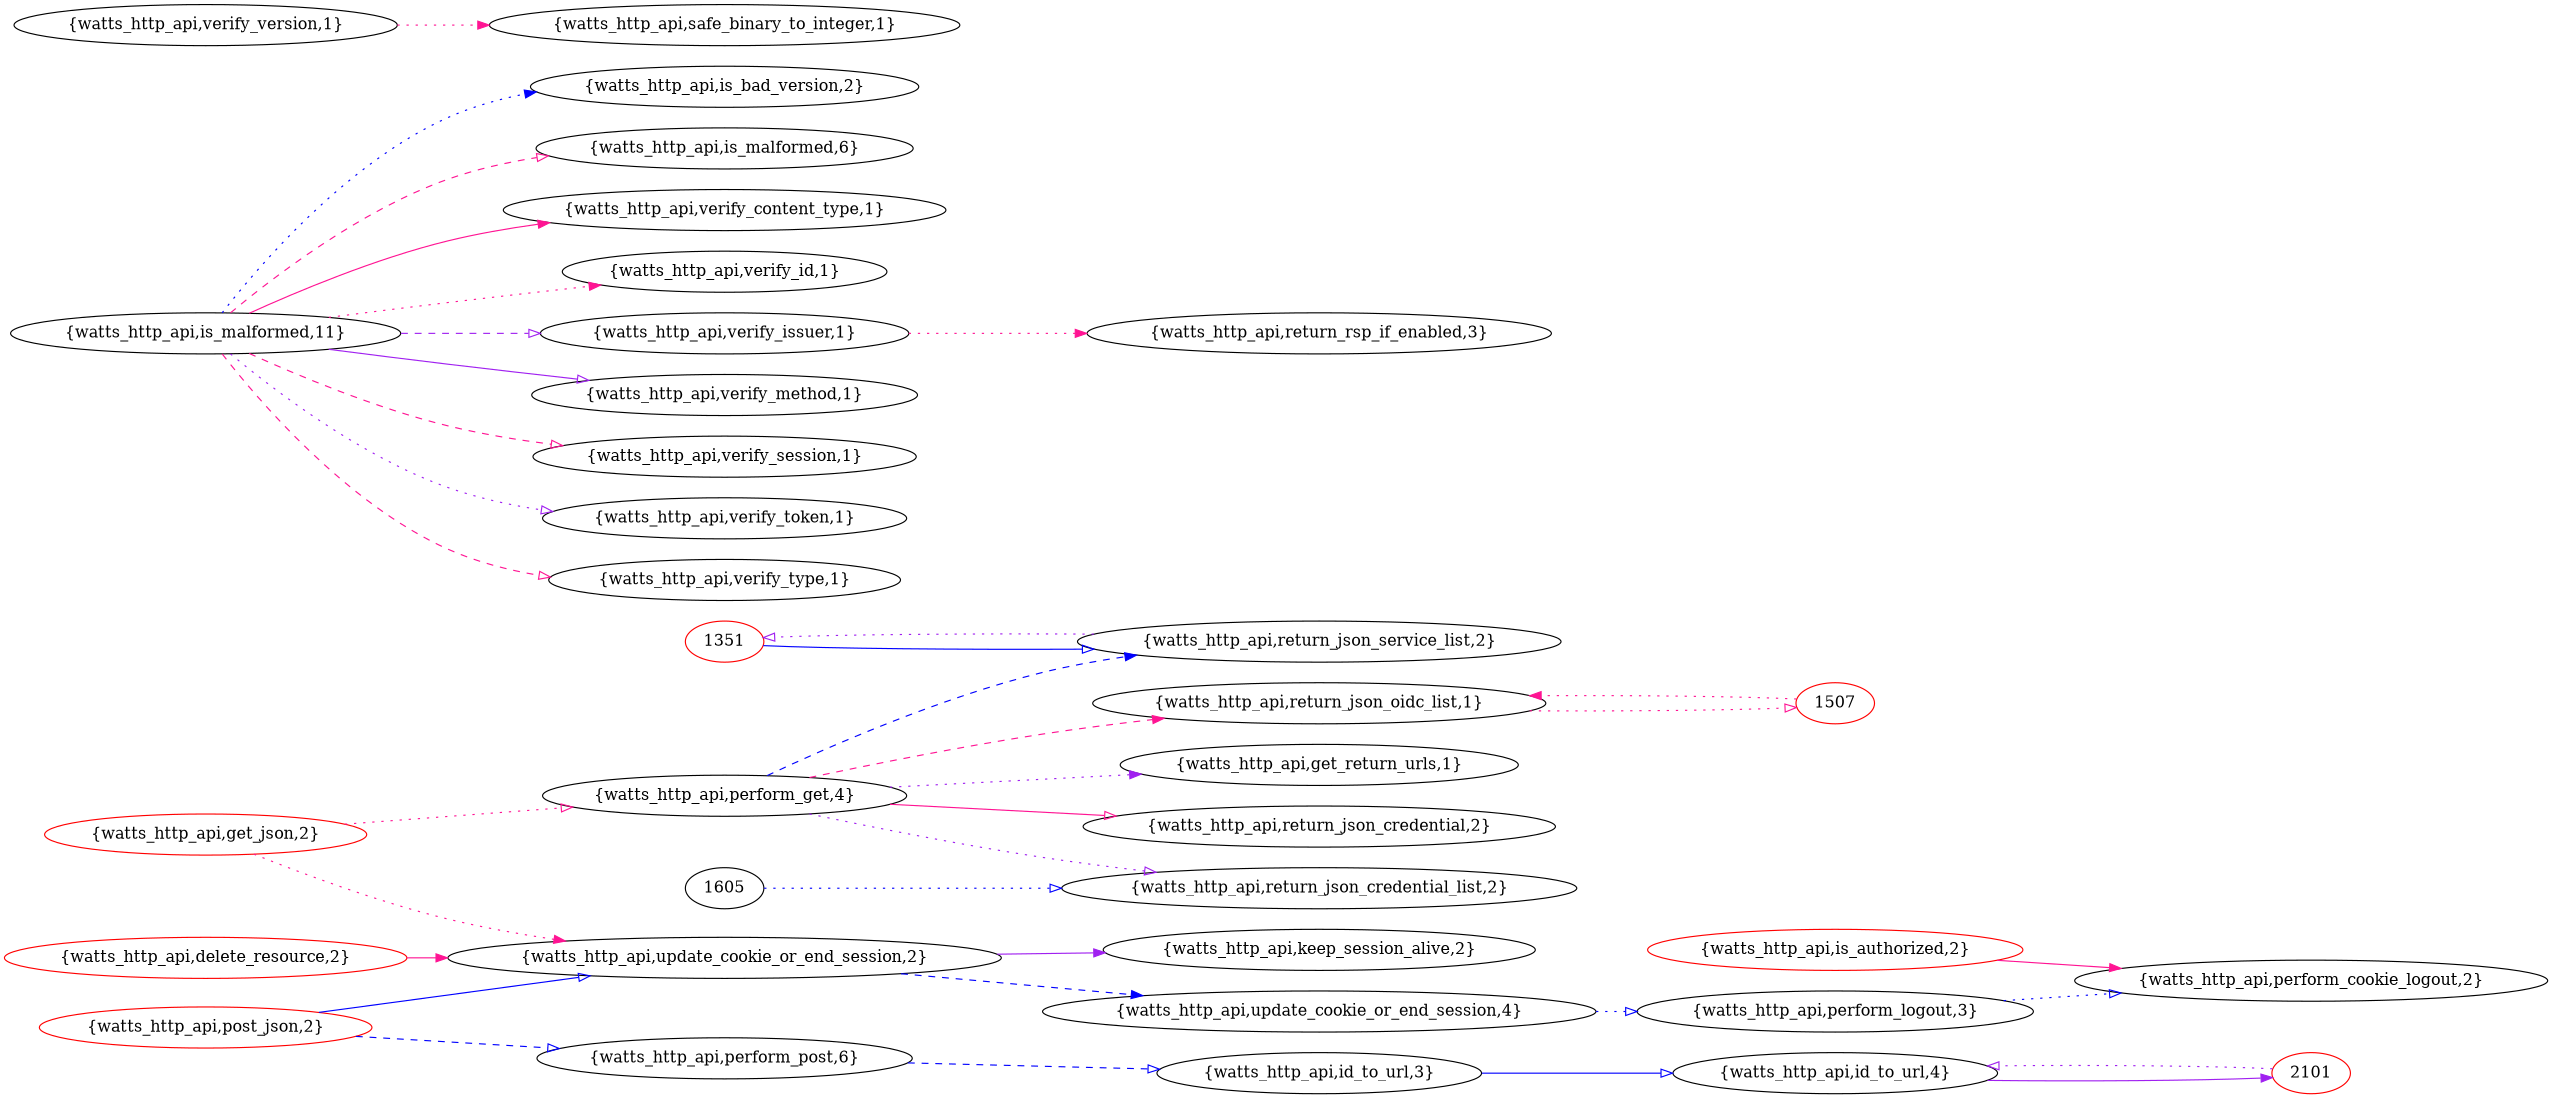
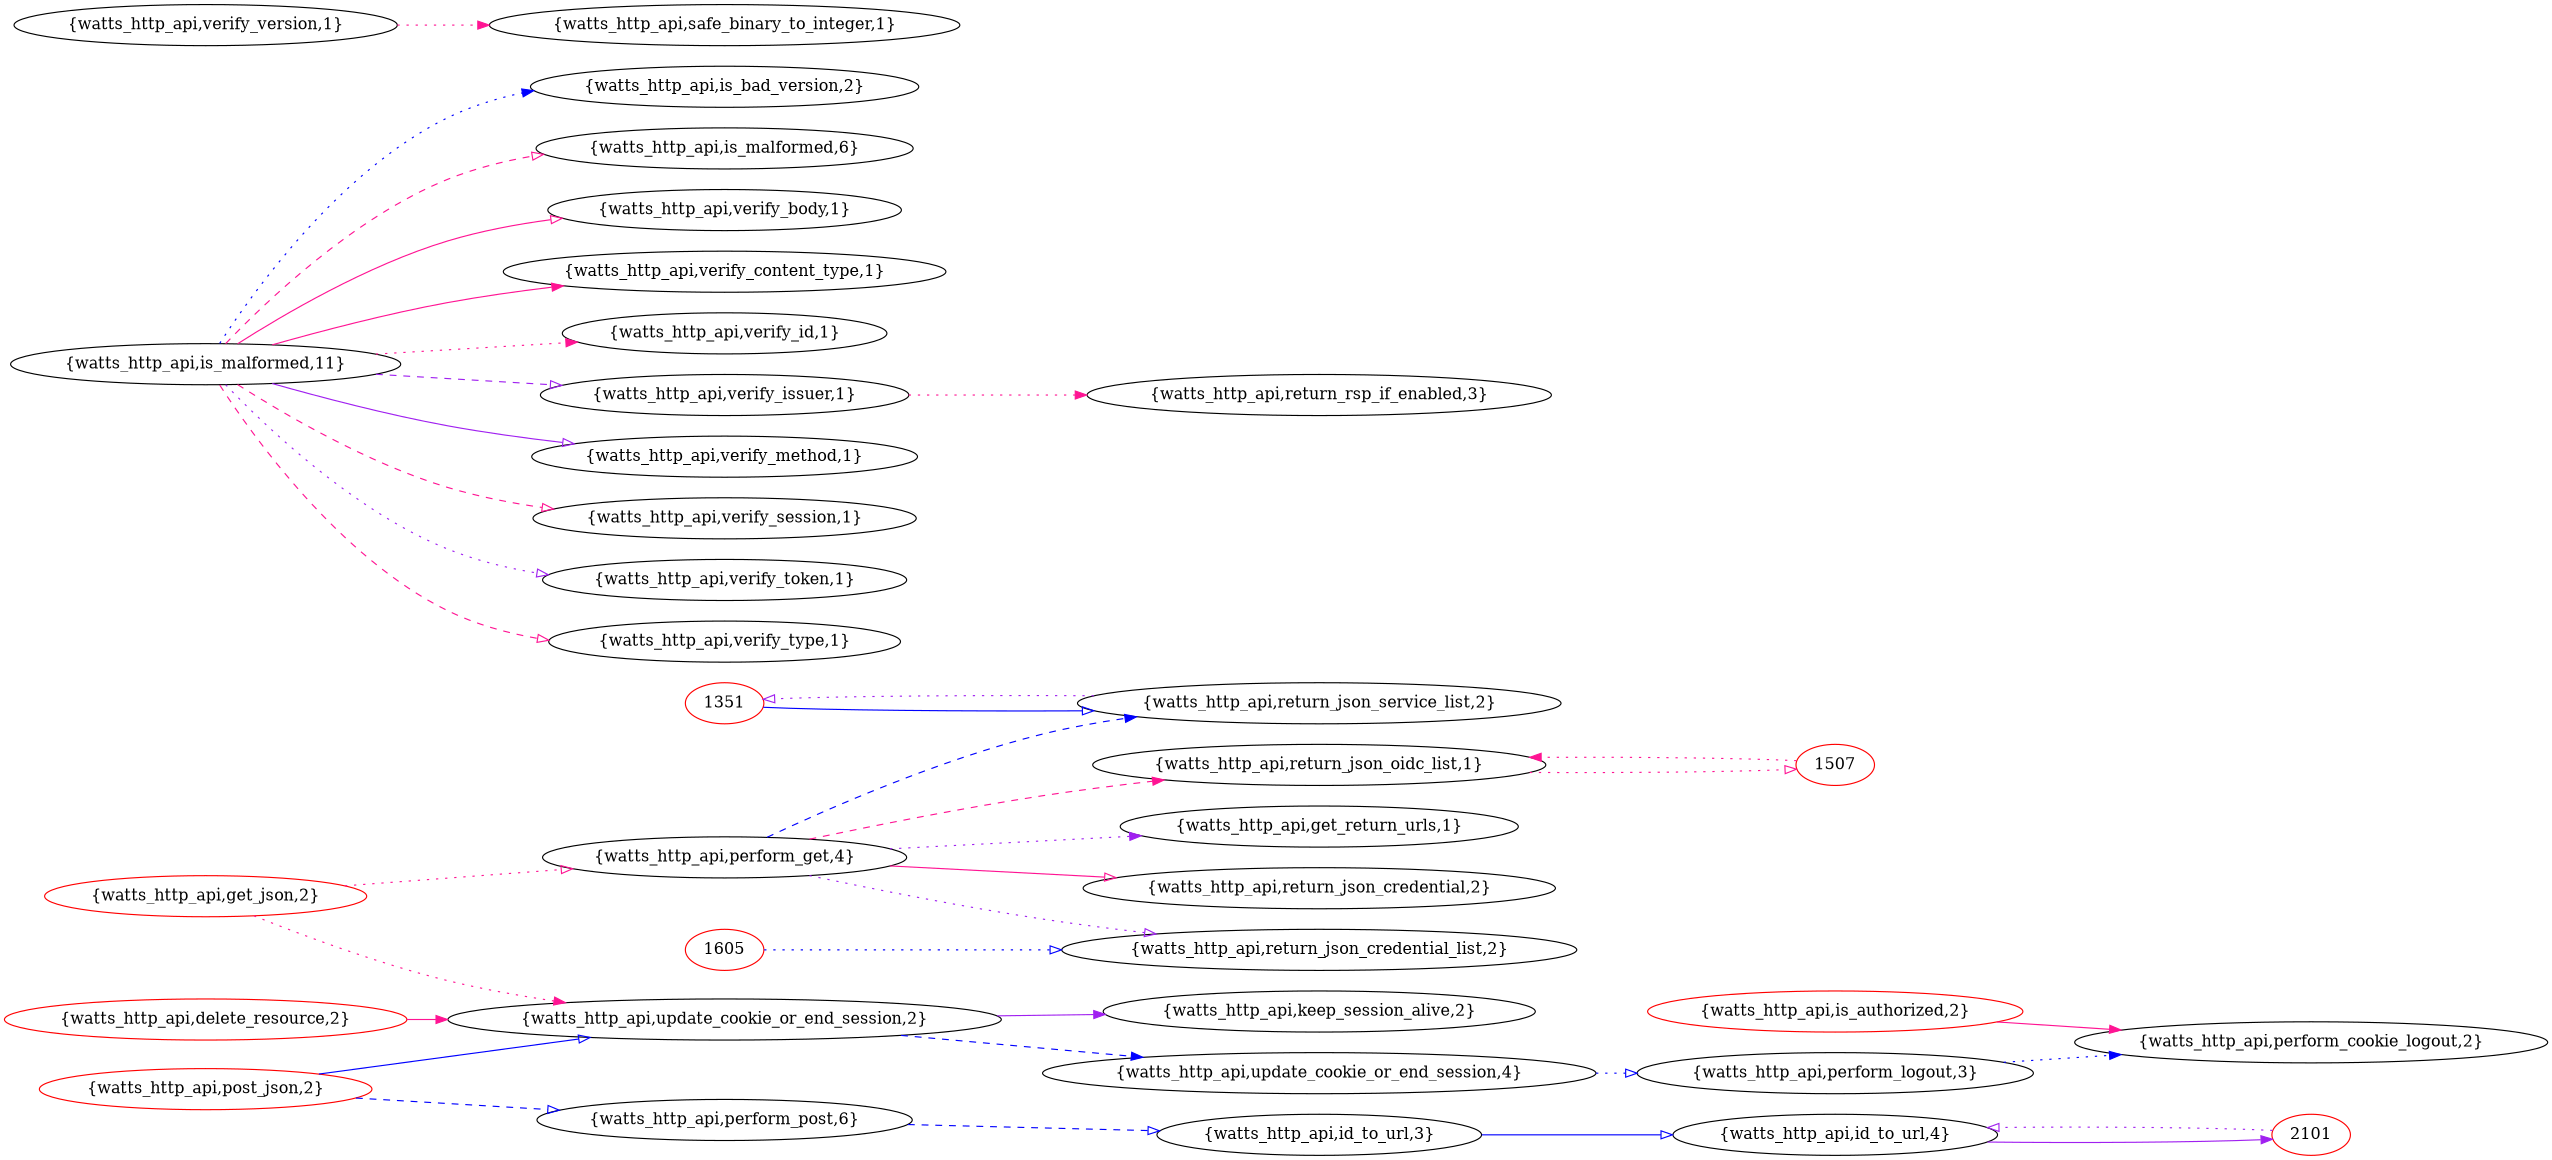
none -> (725, 210)
(725, 888) -> (725, 950)
(2057, 997) -> (2057, 1059)
